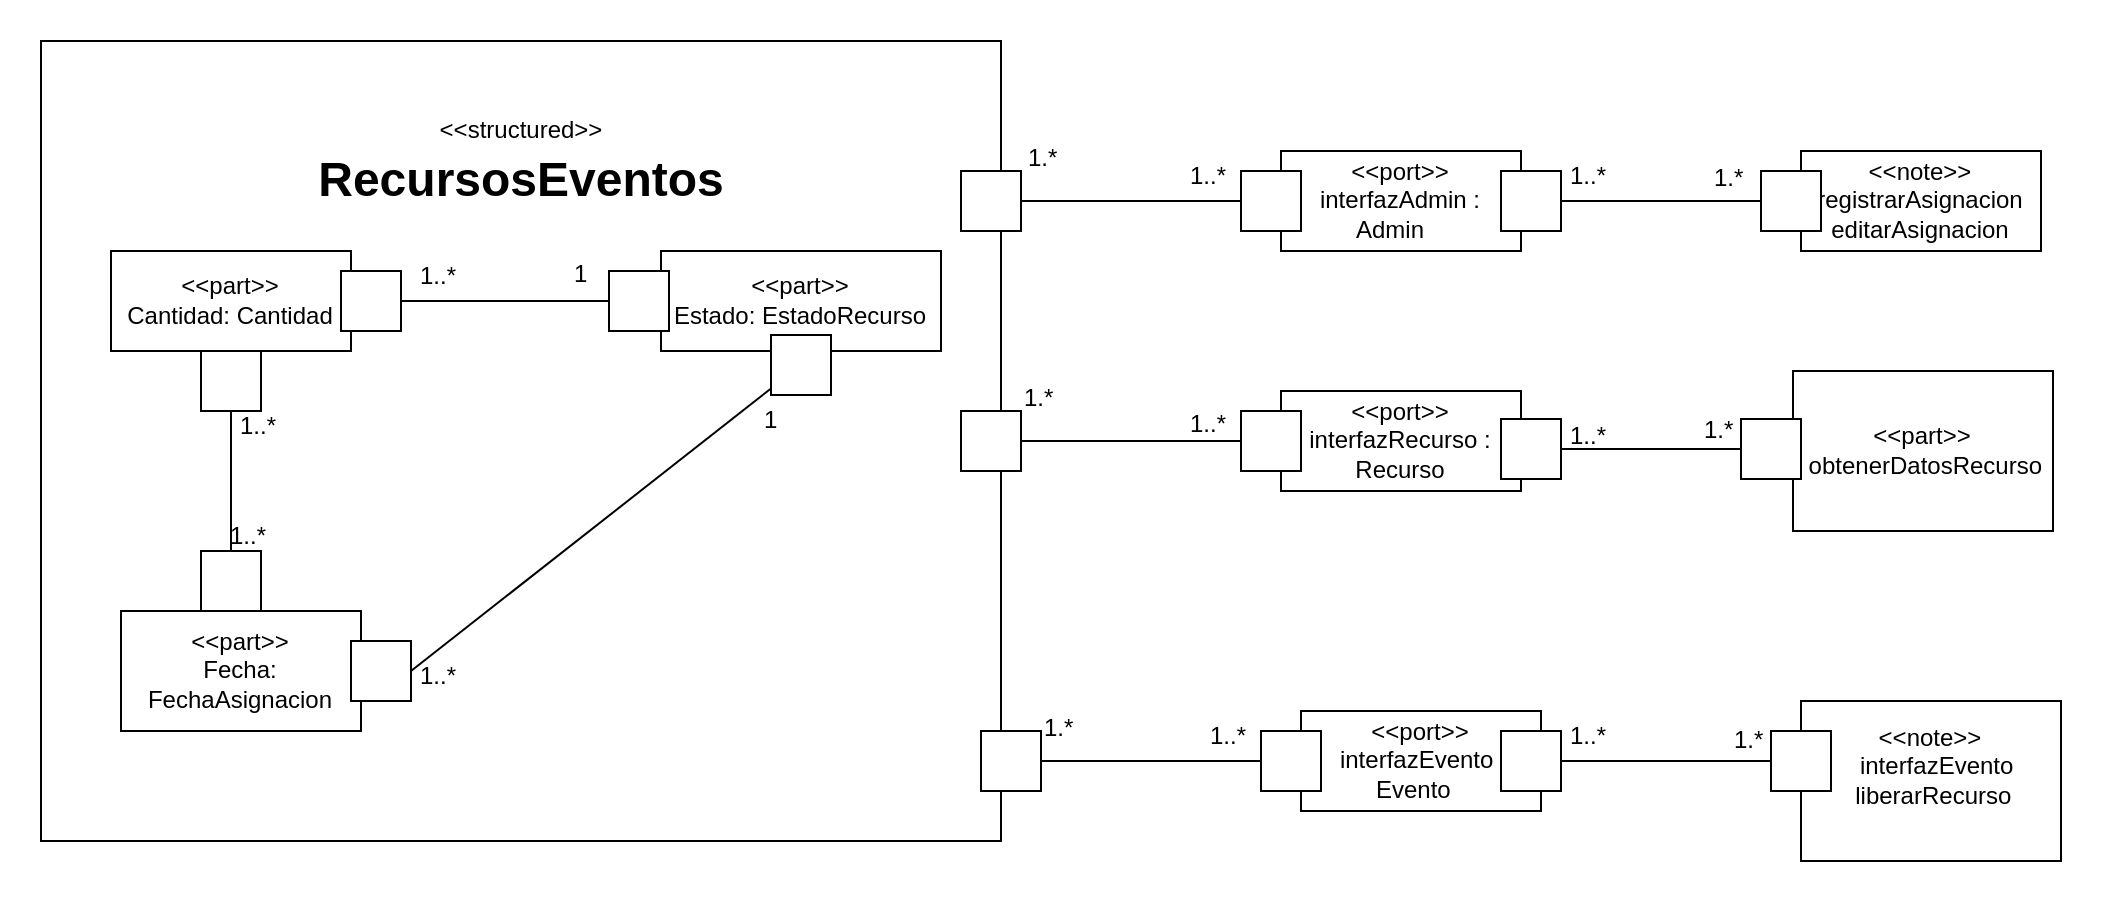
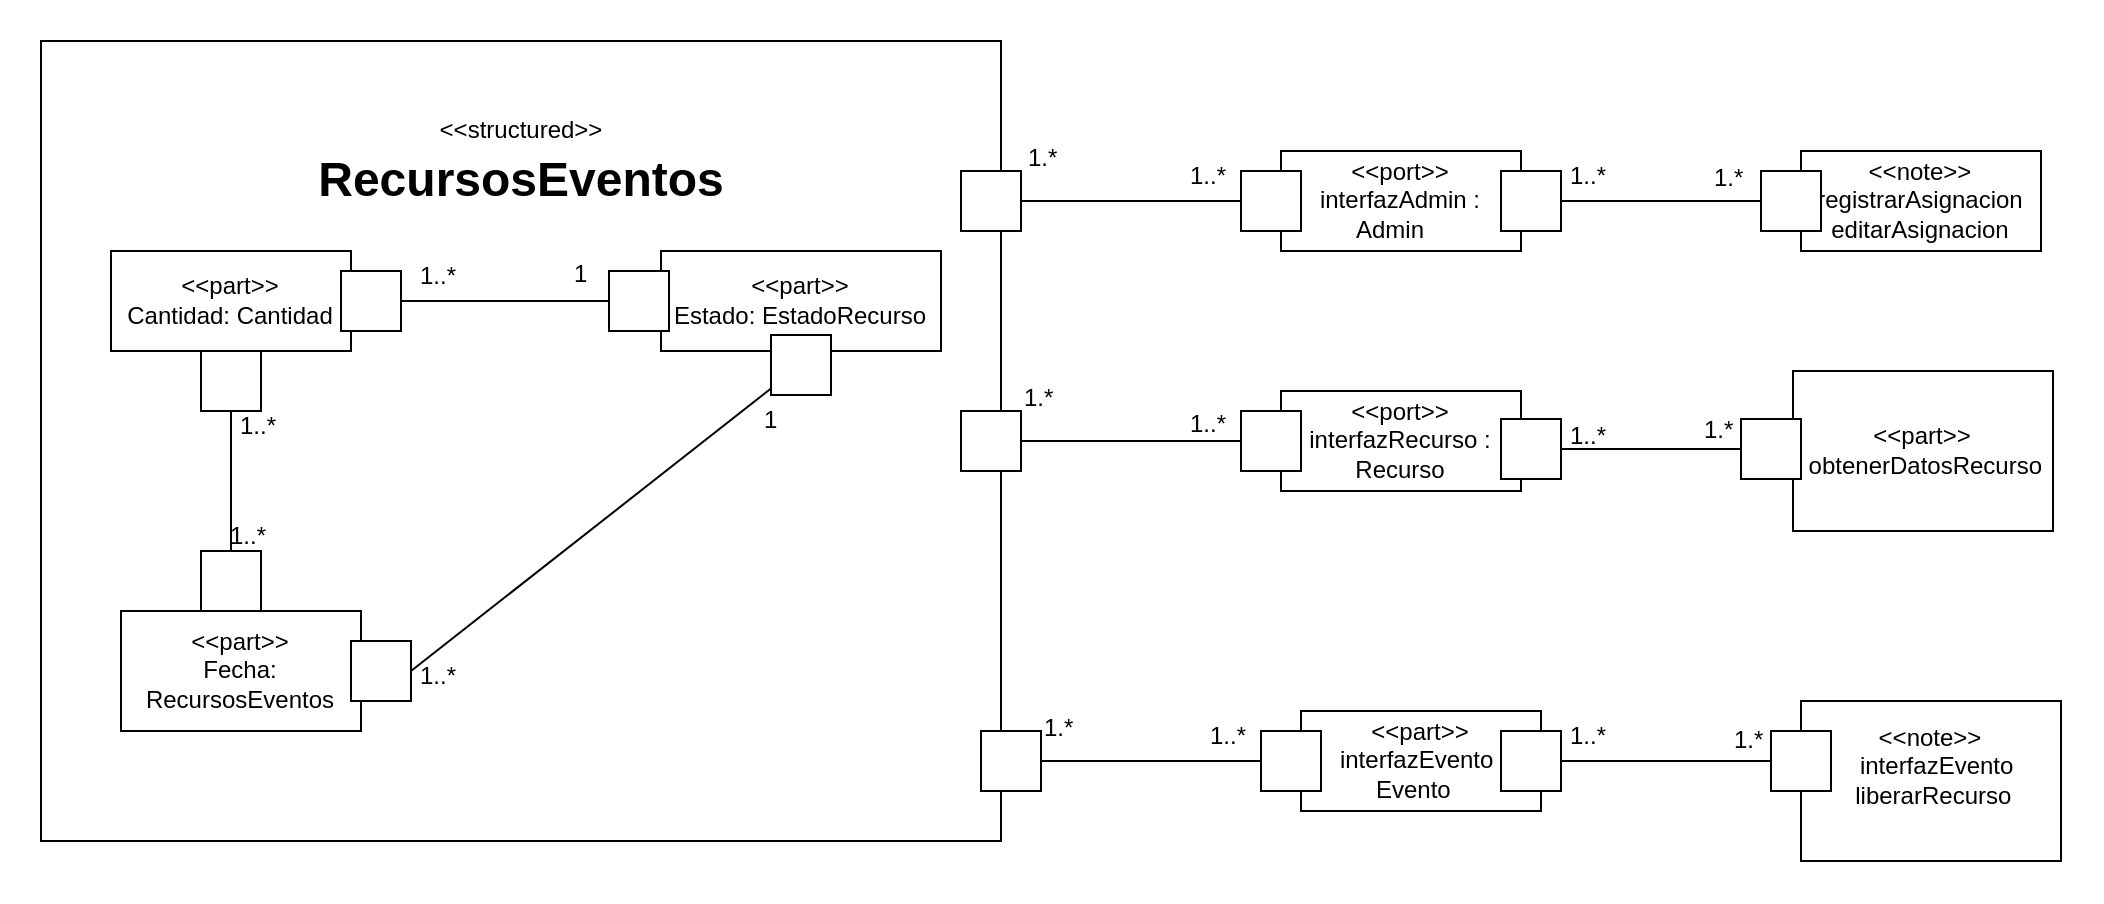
(241, 671) -> (241, 671)
(1421, 761) -> (1421, 761)
